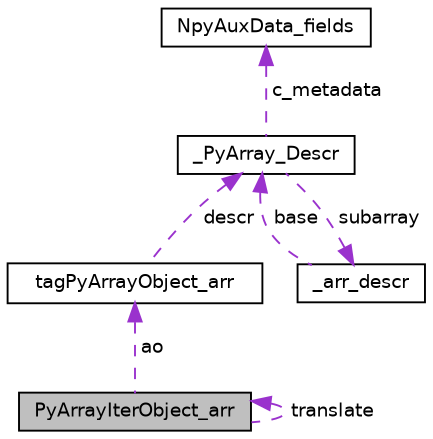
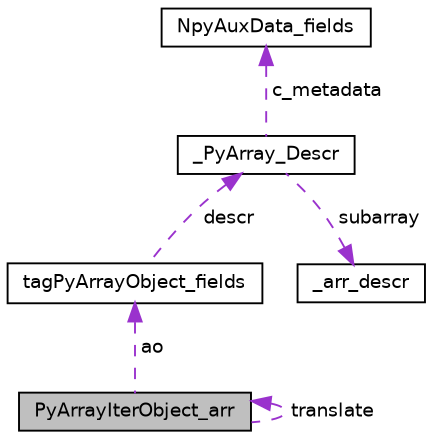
(274, 237) -> none
(135, 283) -> (135, 283)
